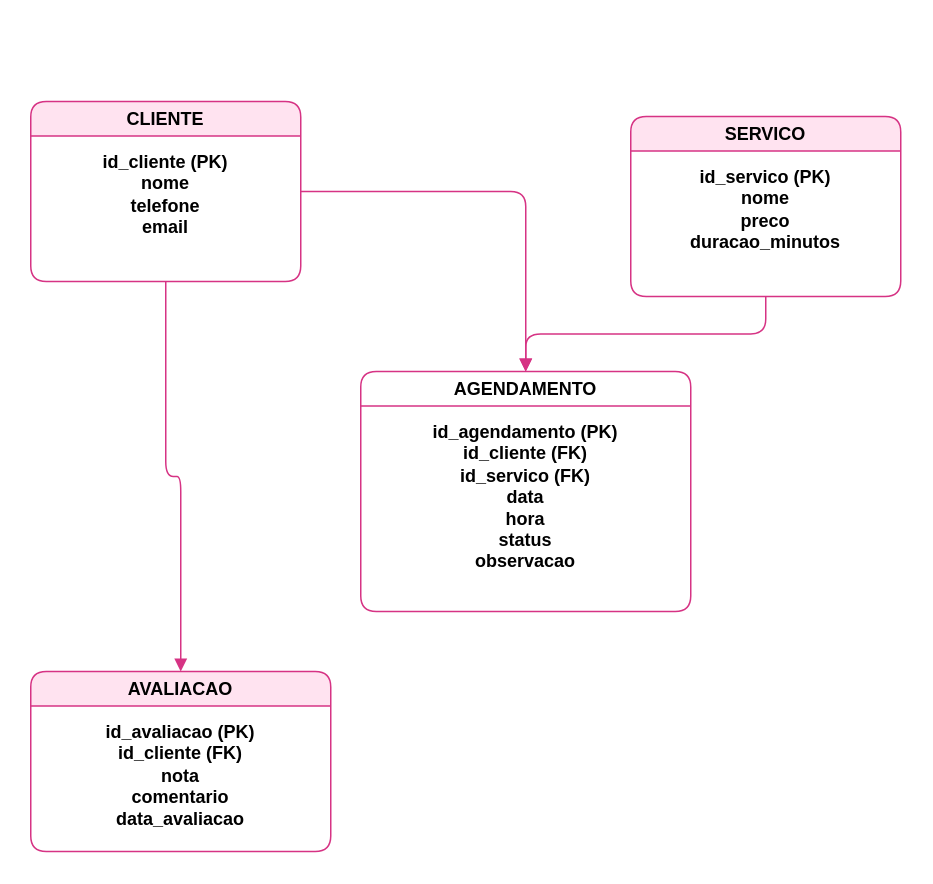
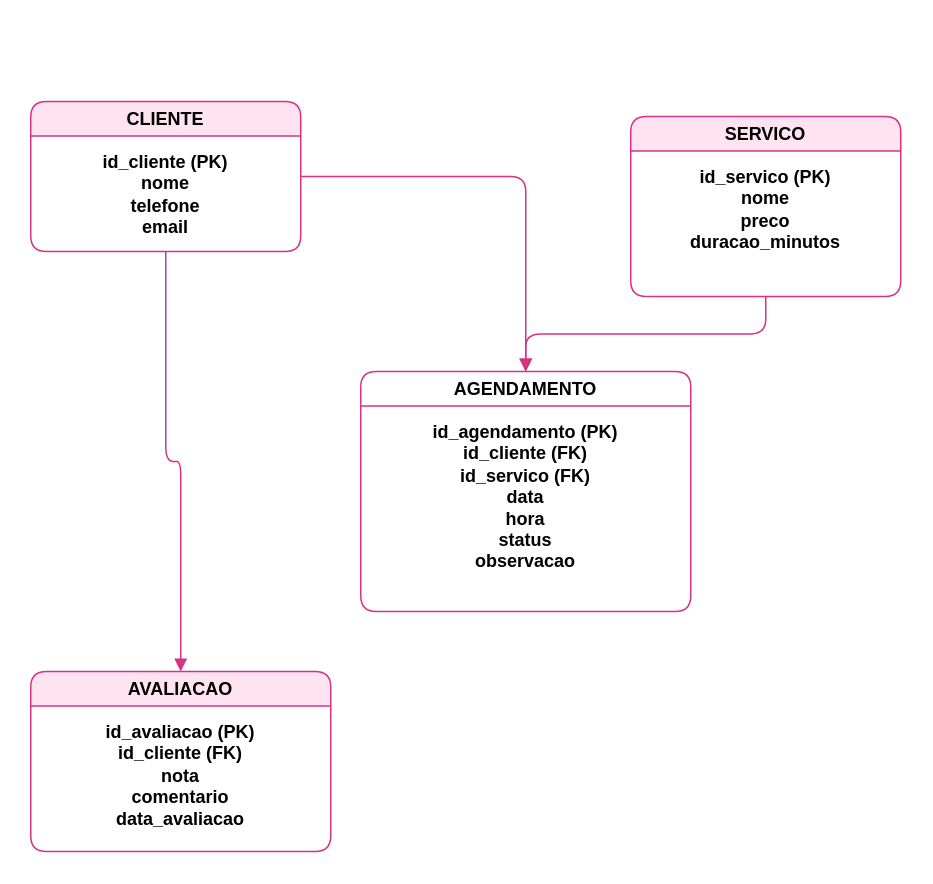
(166, 191) -> (166, 176)
